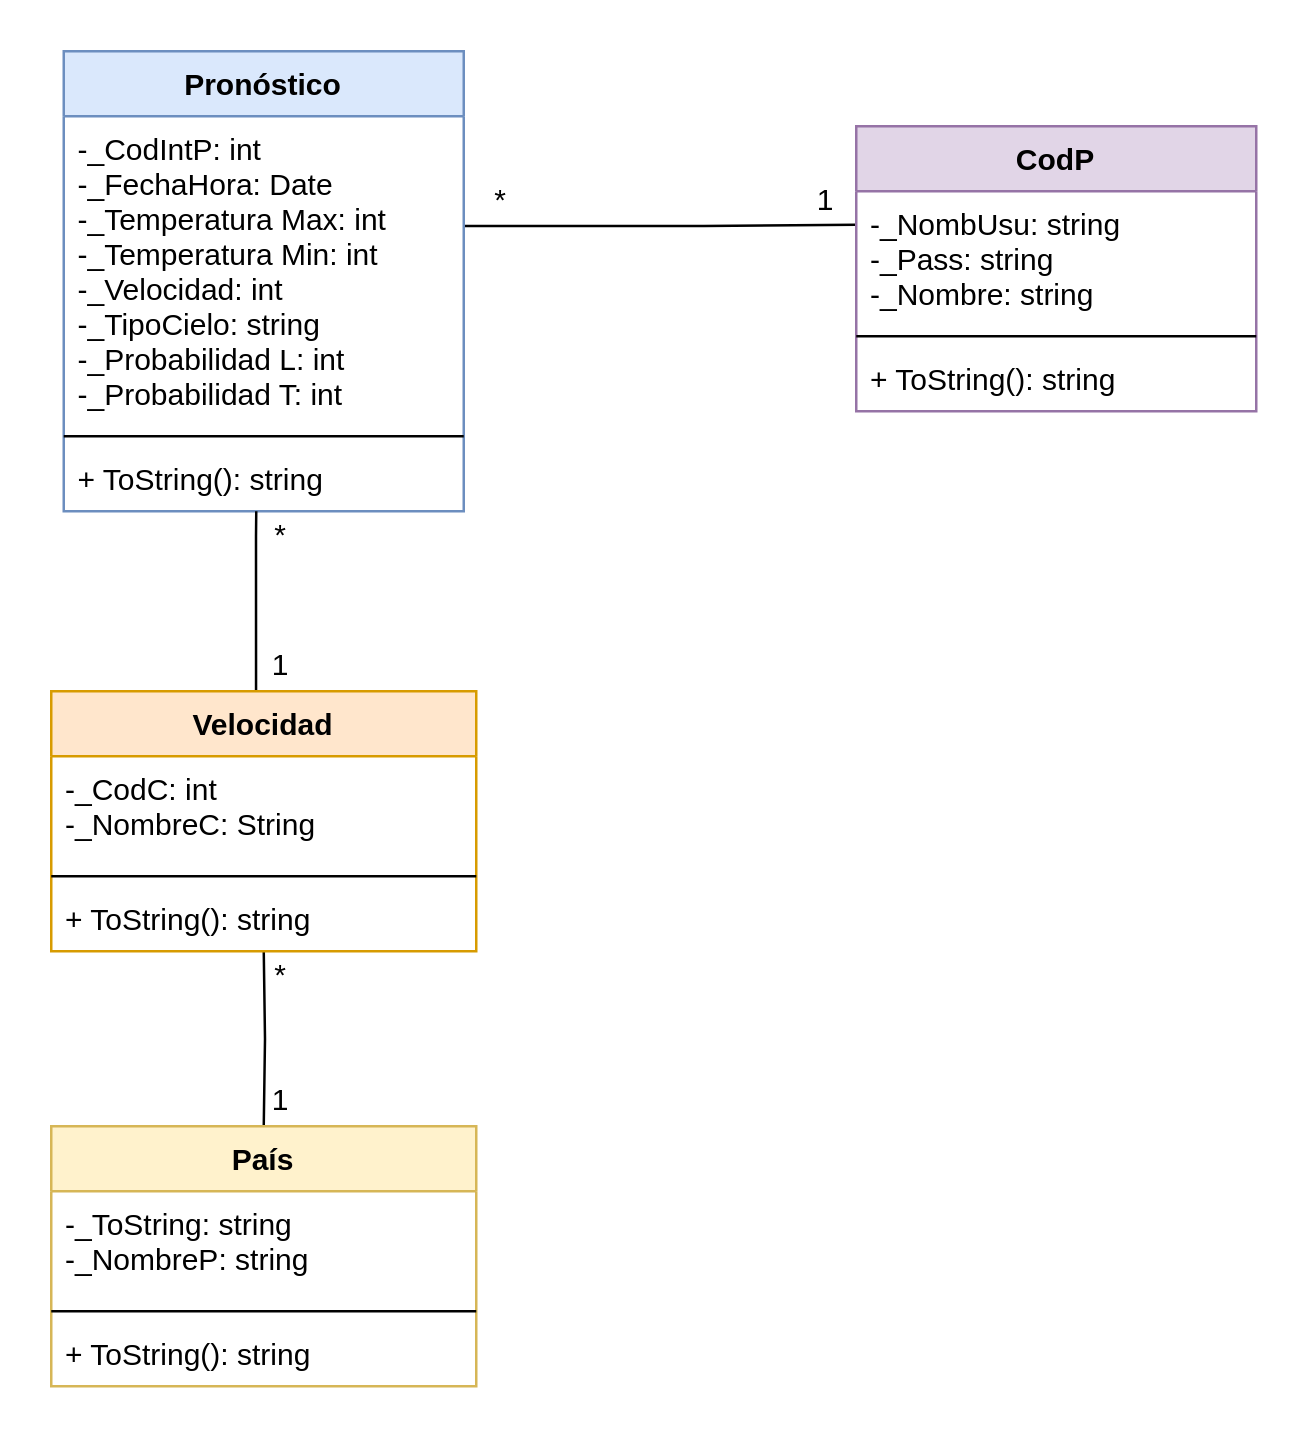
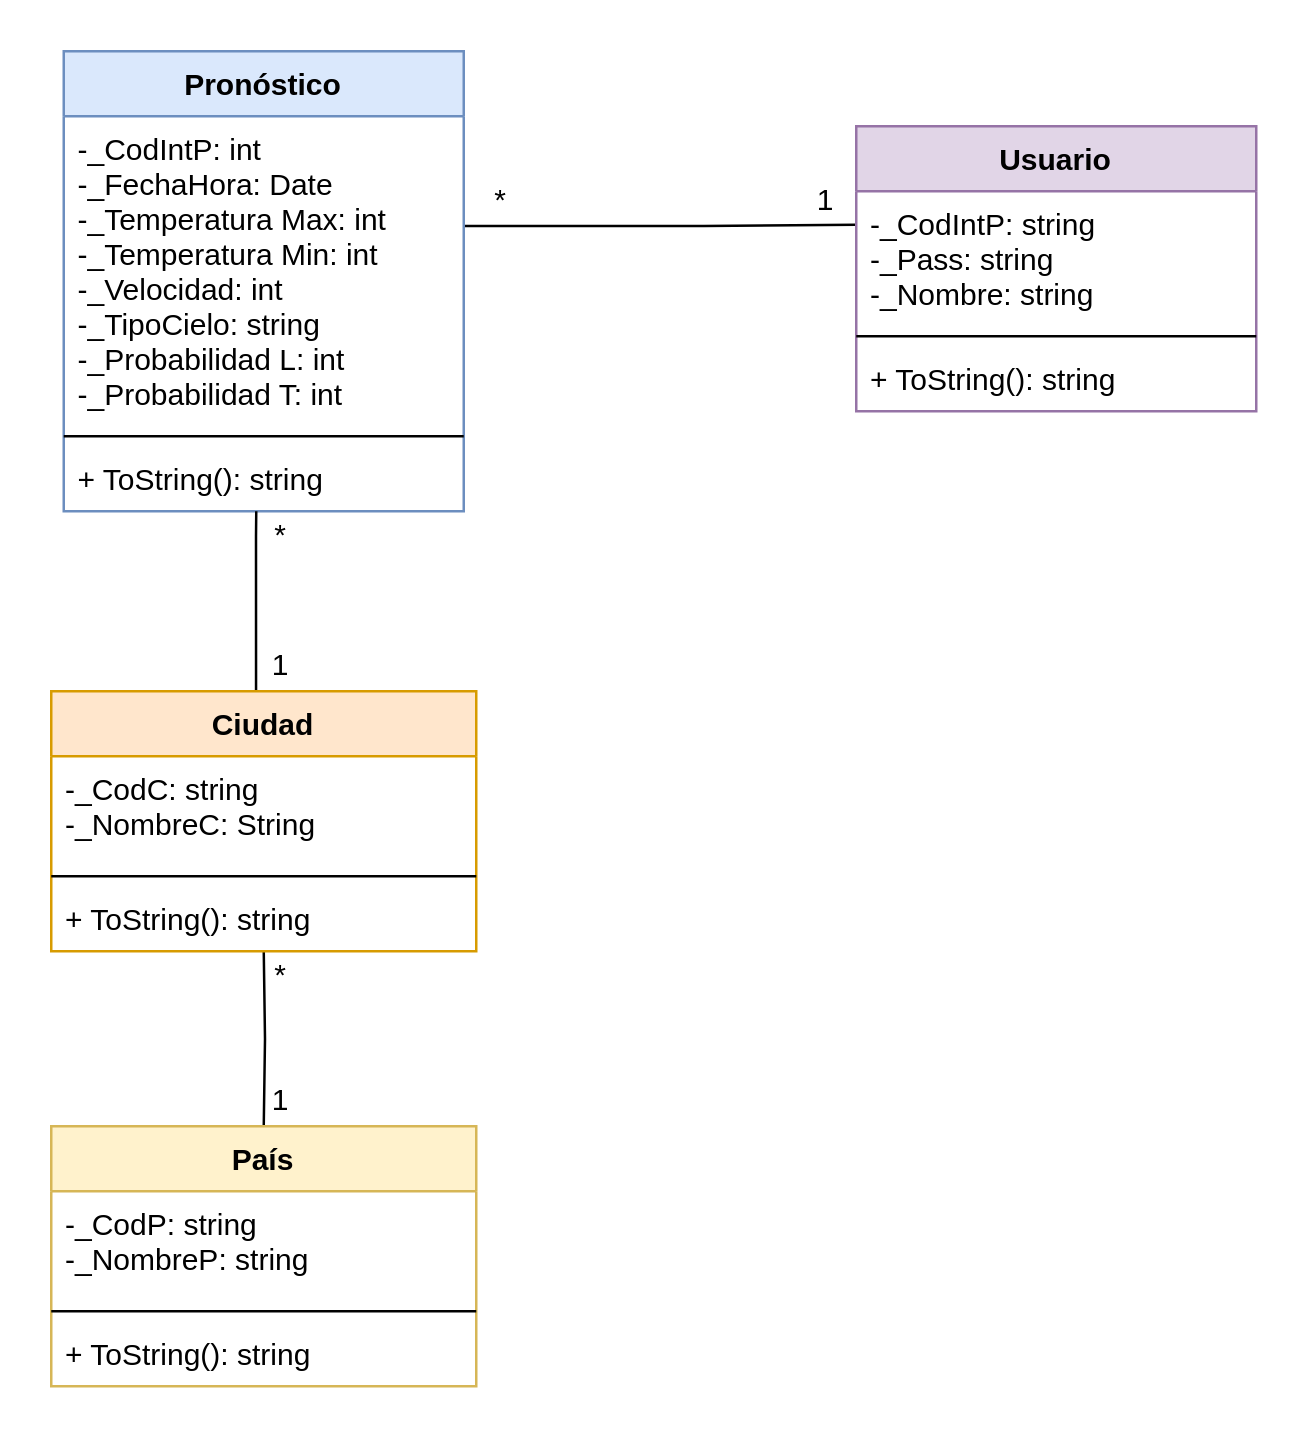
(1055, 160) -> (1055, 160)
(1001, 225) -> (1001, 225)
(263, 725) -> (263, 725)
(146, 790) -> (171, 790)
(201, 1225) -> (171, 1225)
